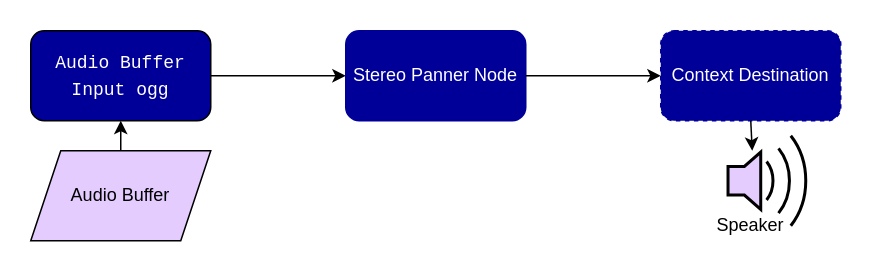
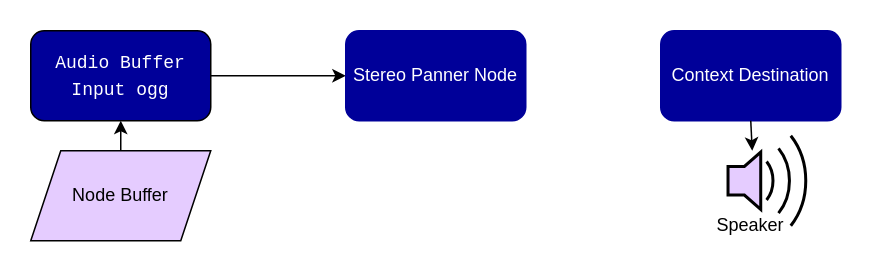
(588, 76) -> none
(751, 76) -> (751, 76)
(121, 196) -> (121, 196)
